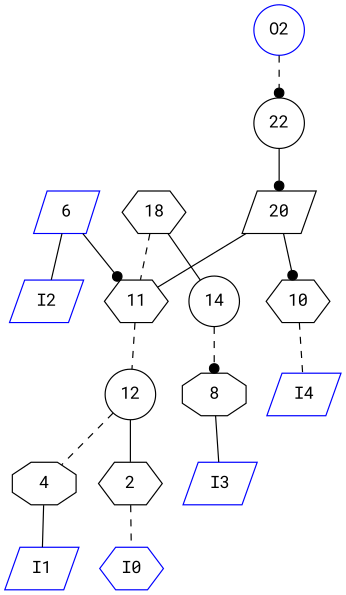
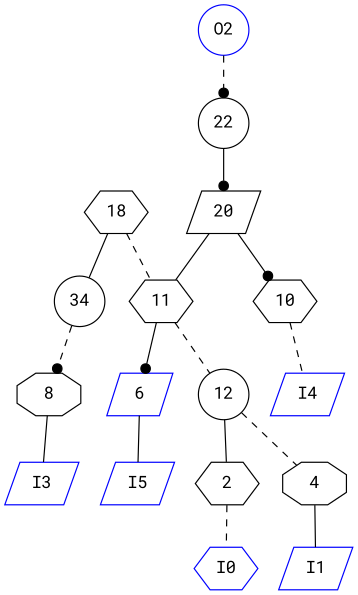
(98, 253) -> (152, 343)
(47, 301) -> (137, 484)
(214, 301) -> (80, 301)
